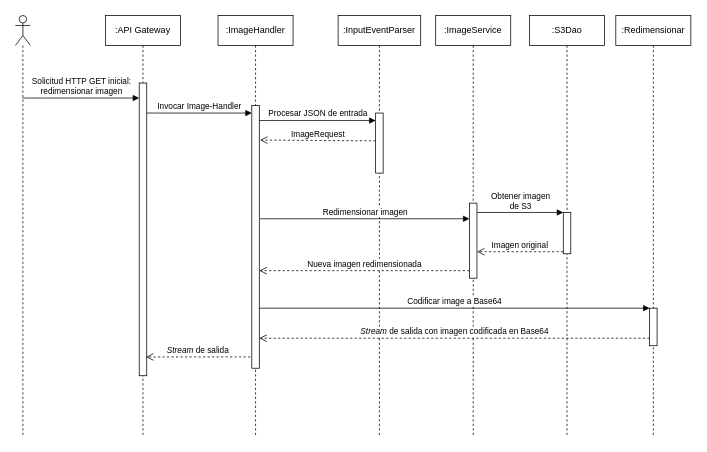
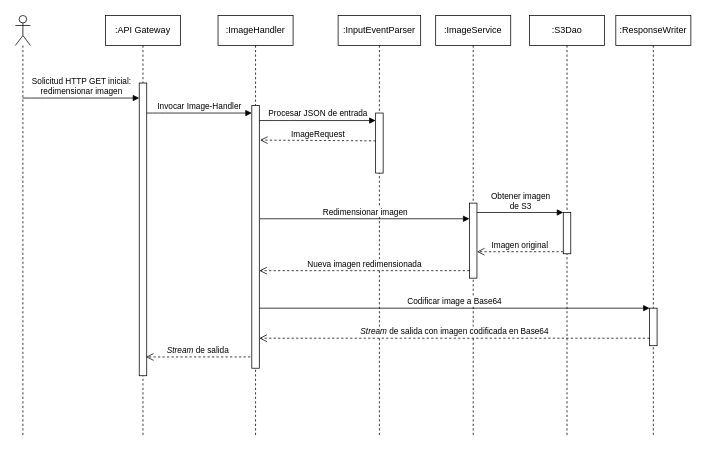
(653, 30) -> (653, 30)
